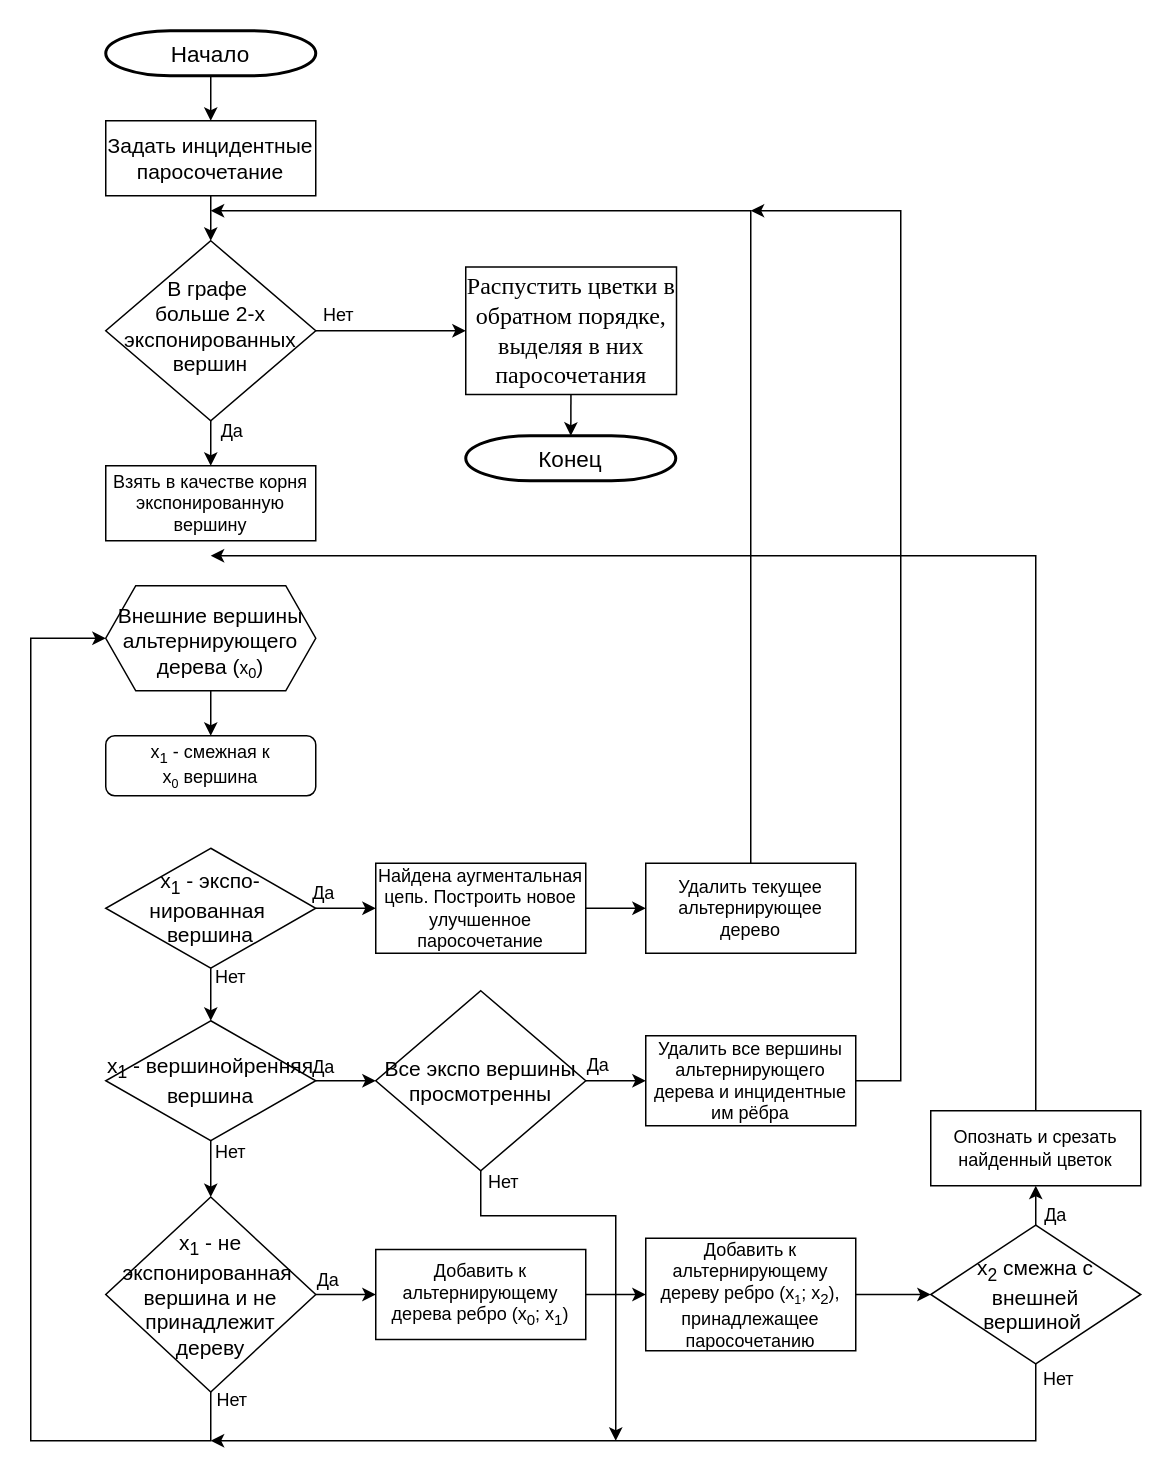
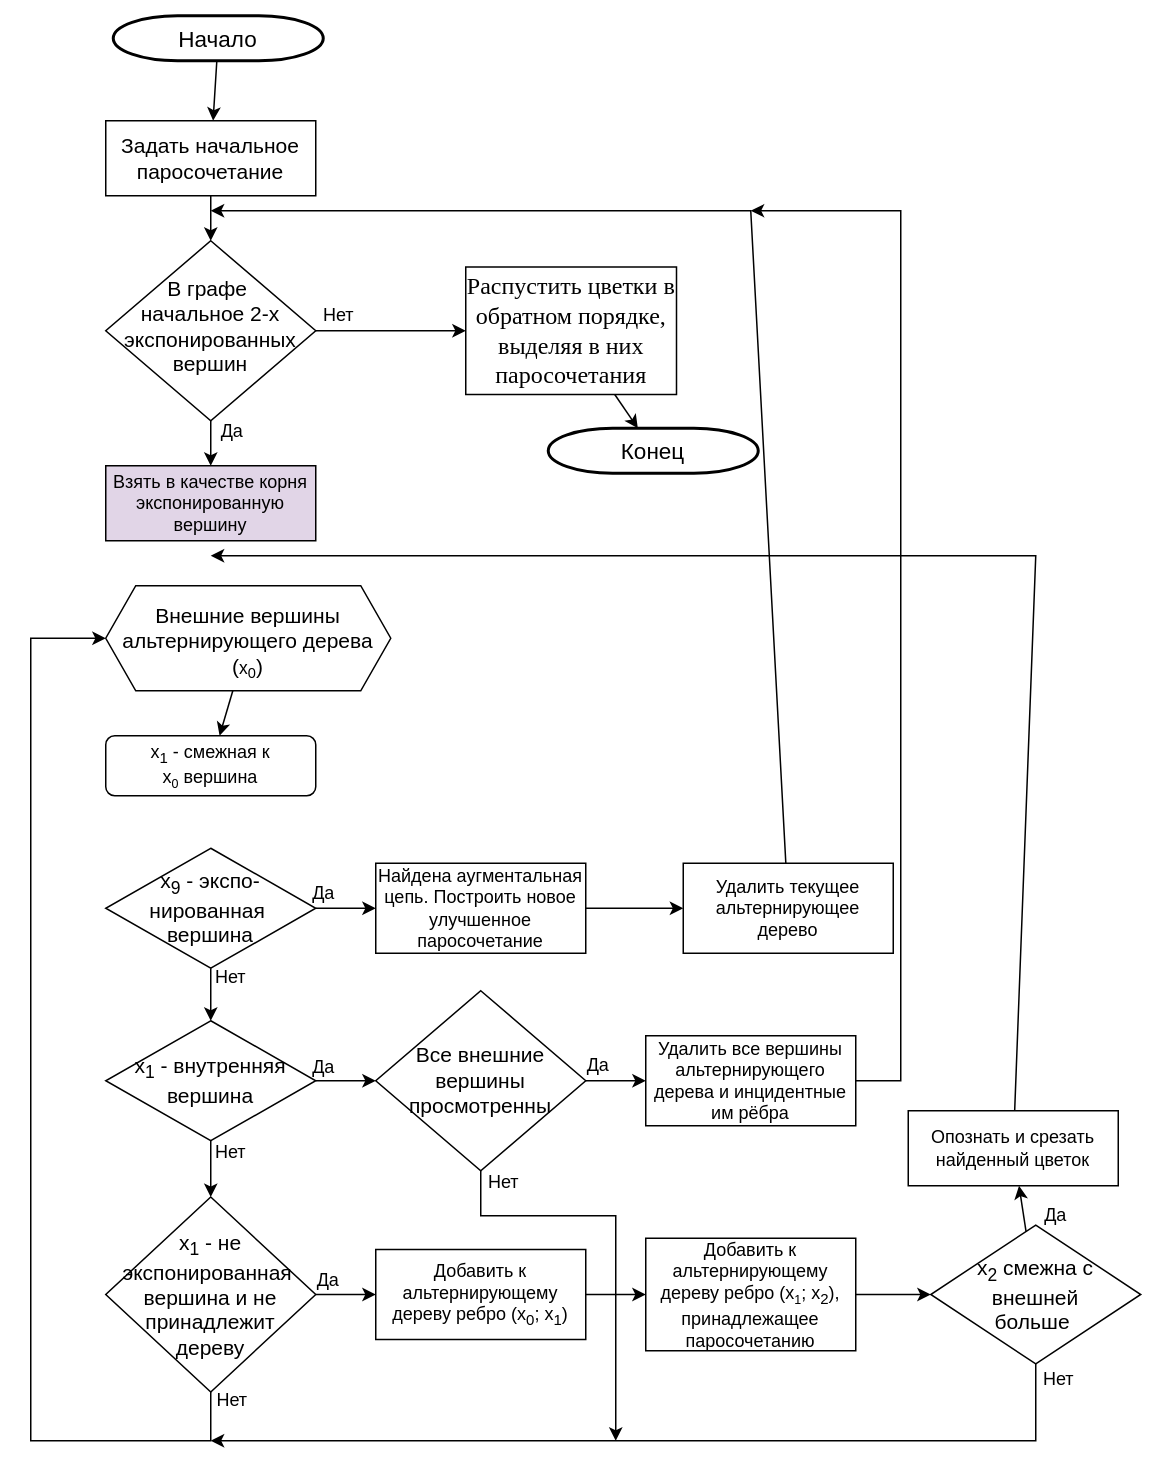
(211, 53) -> (218, 38)
(211, 158) -> (211, 158)
(211, 331) -> (211, 331)
(571, 458) -> (653, 451)
(211, 503) -> (211, 503)
(211, 638) -> (248, 638)
(211, 908) -> (211, 908)
(751, 908) -> (788, 908)
(211, 1081) -> (211, 1081)
(481, 1081) -> (481, 1081)
(1036, 1148) -> (1013, 1148)
(481, 1295) -> (481, 1295)
(1036, 1295) -> (1036, 1295)
